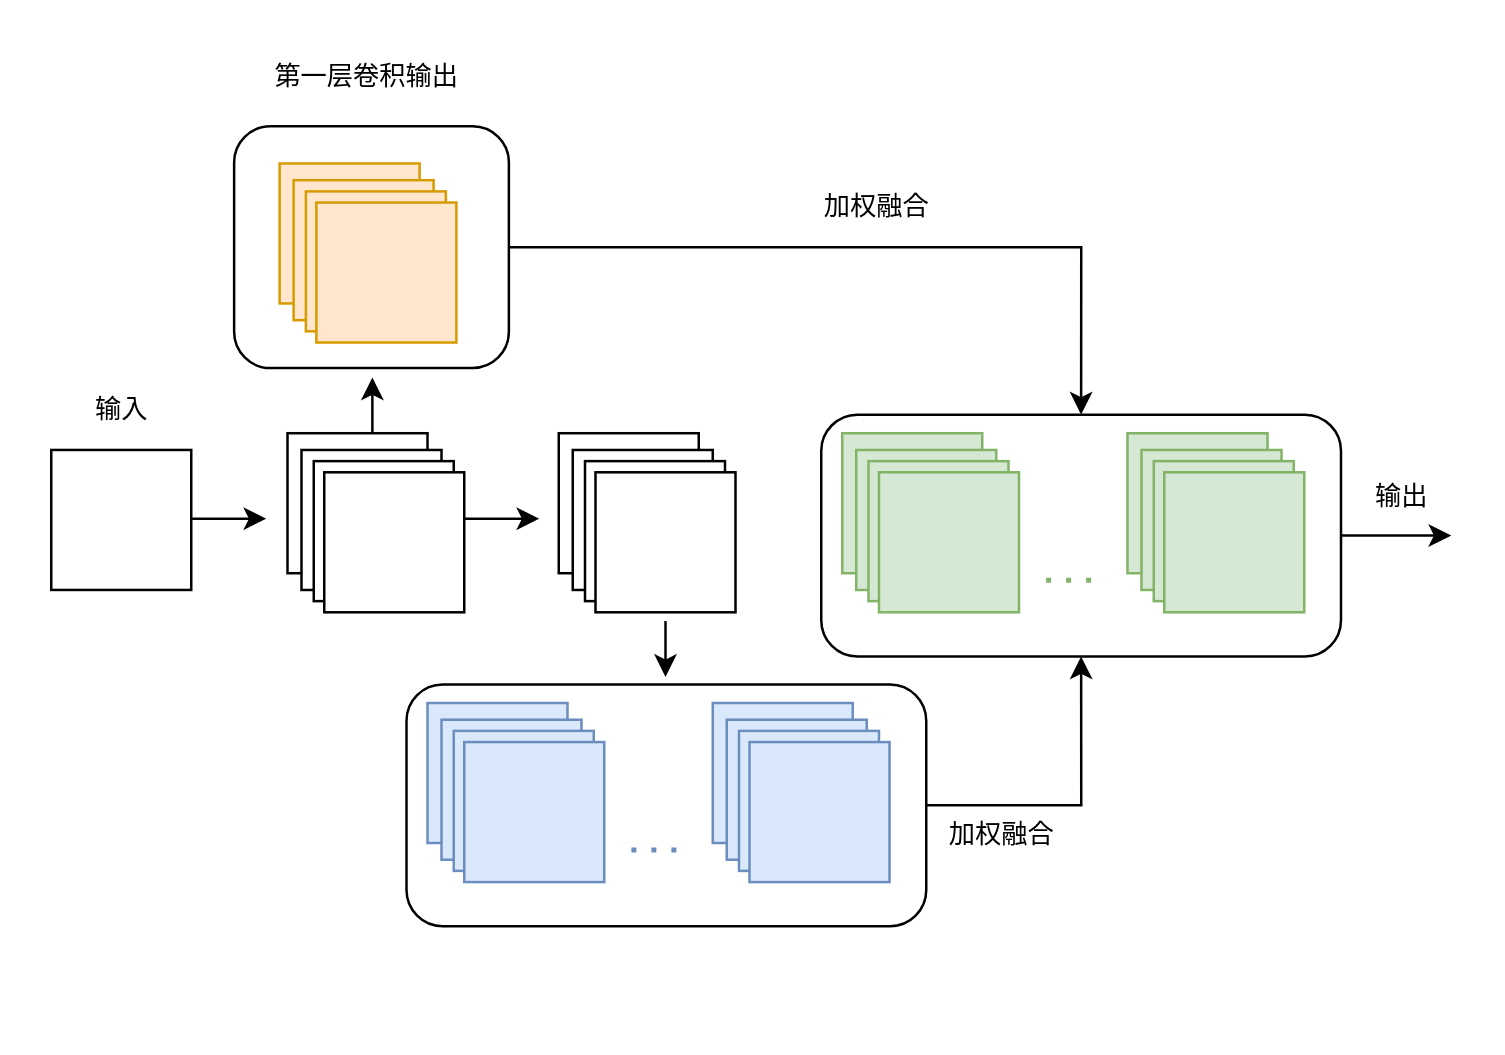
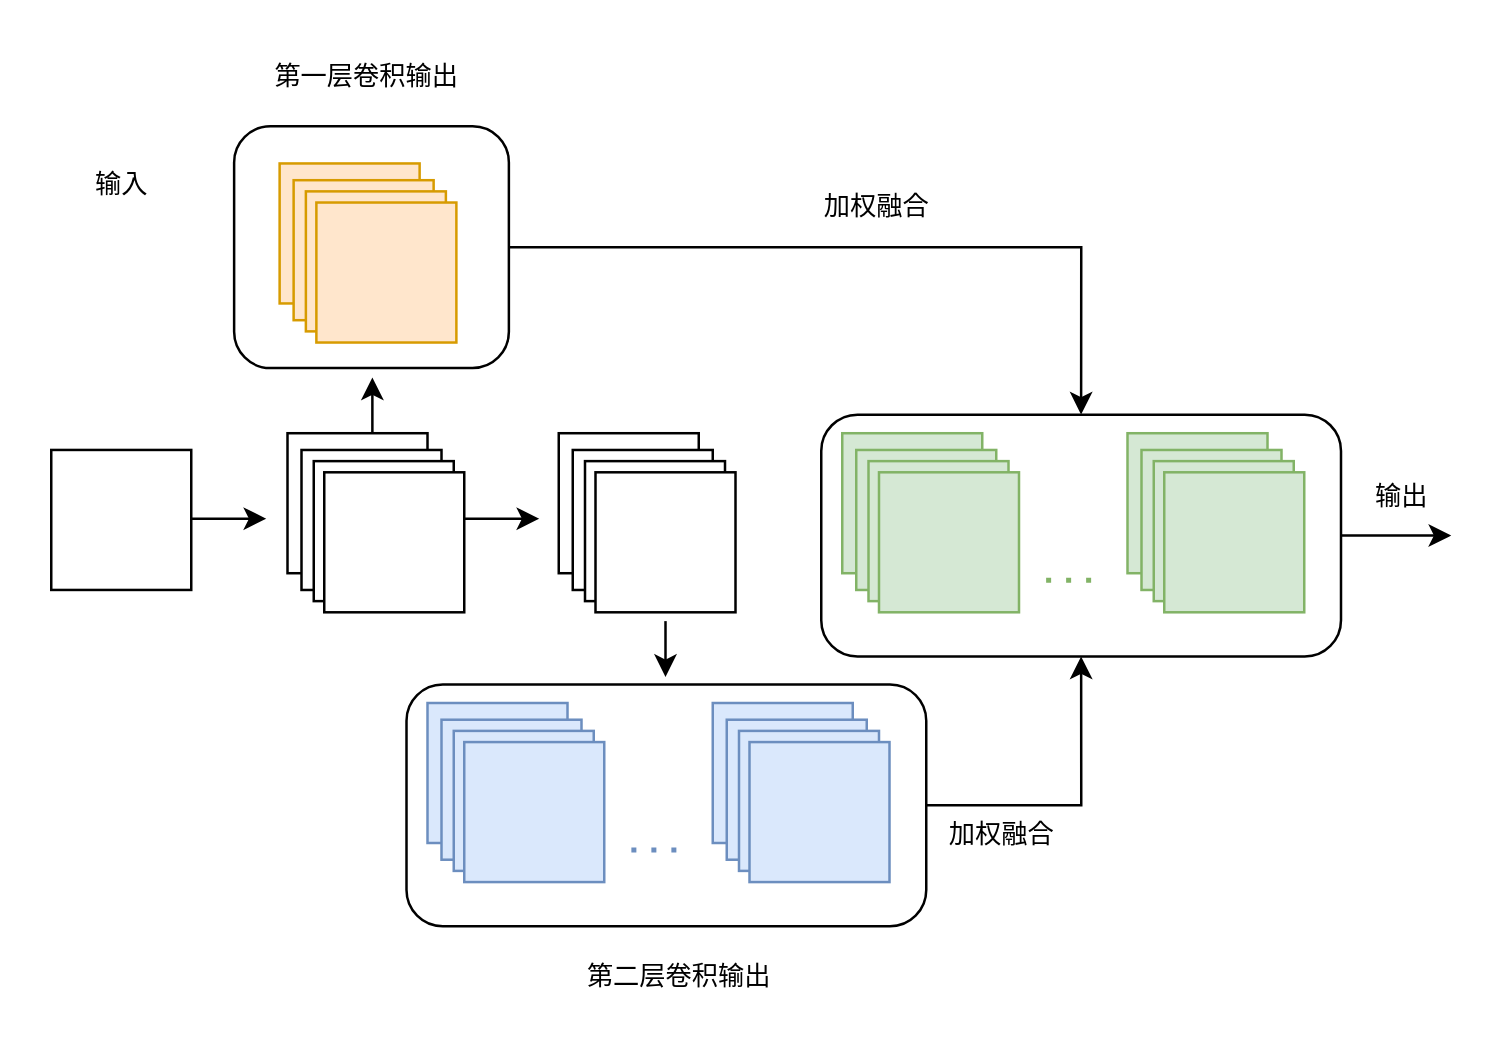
(121, 408) -> (121, 183)
none -> (679, 976)
